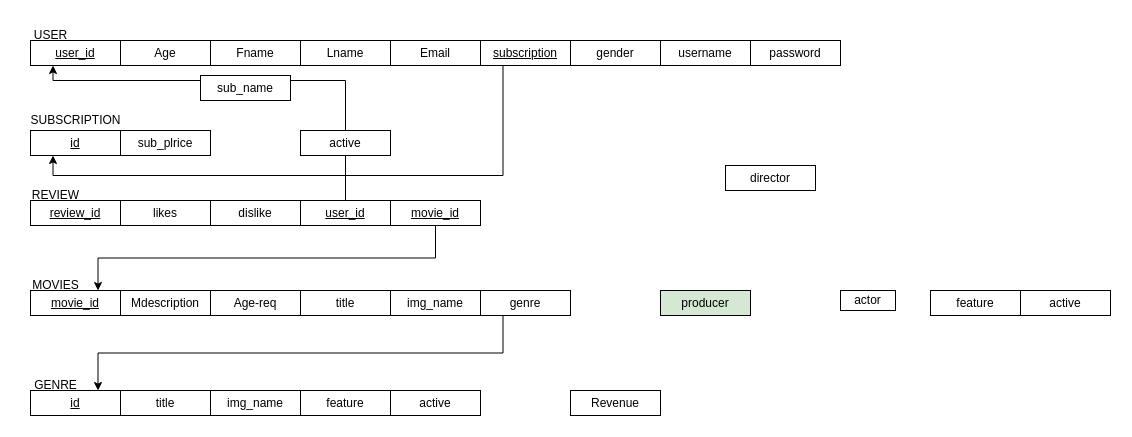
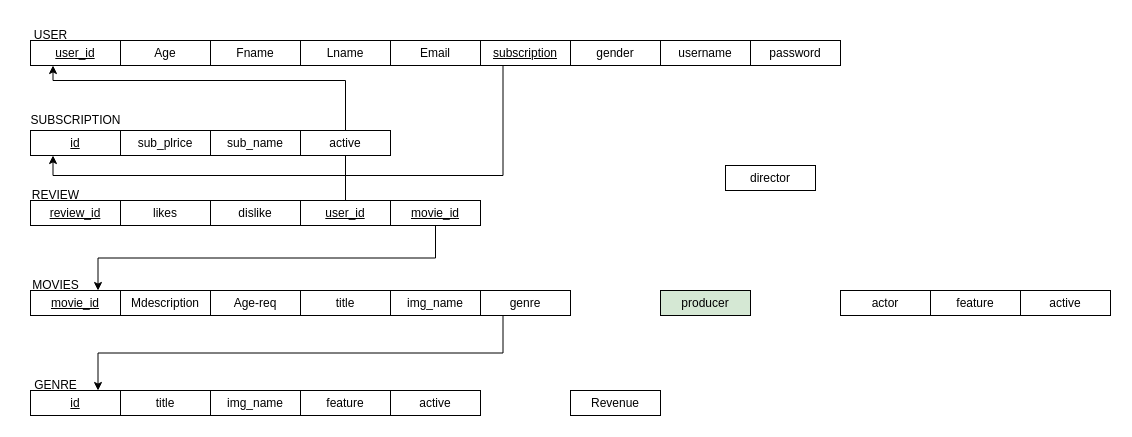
(246, 88) -> (256, 143)
(868, 301) -> (886, 303)
